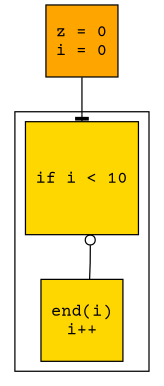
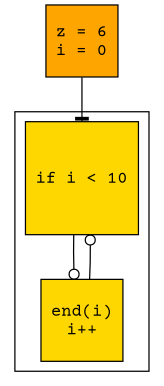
(82, 41) -> (82, 41)
none -> (74, 252)
